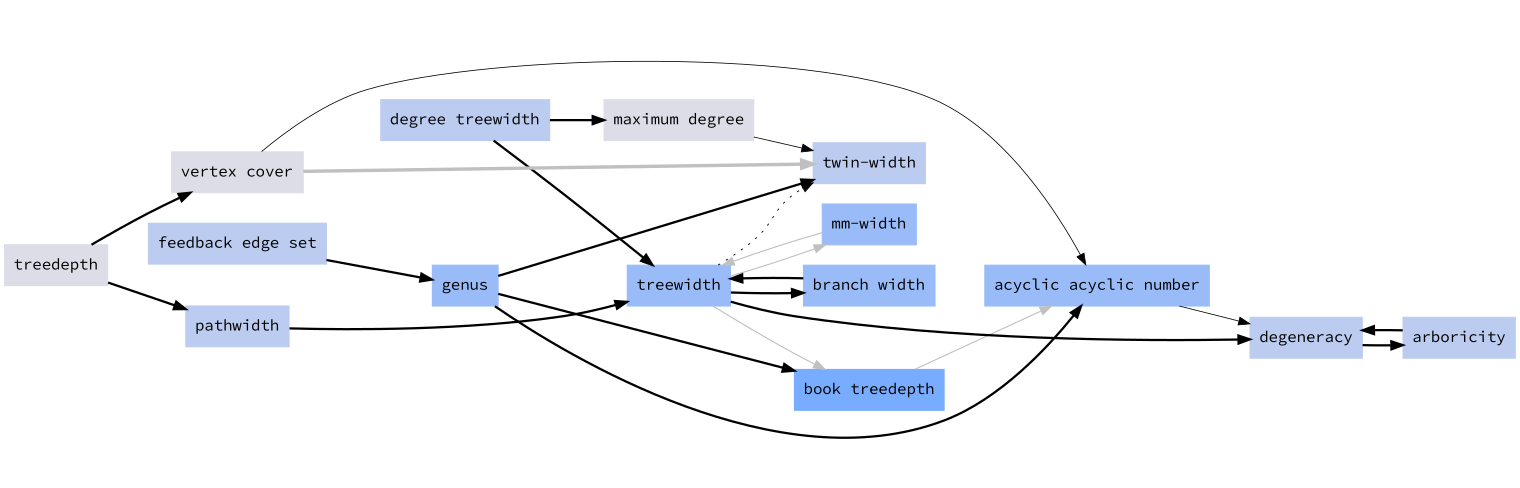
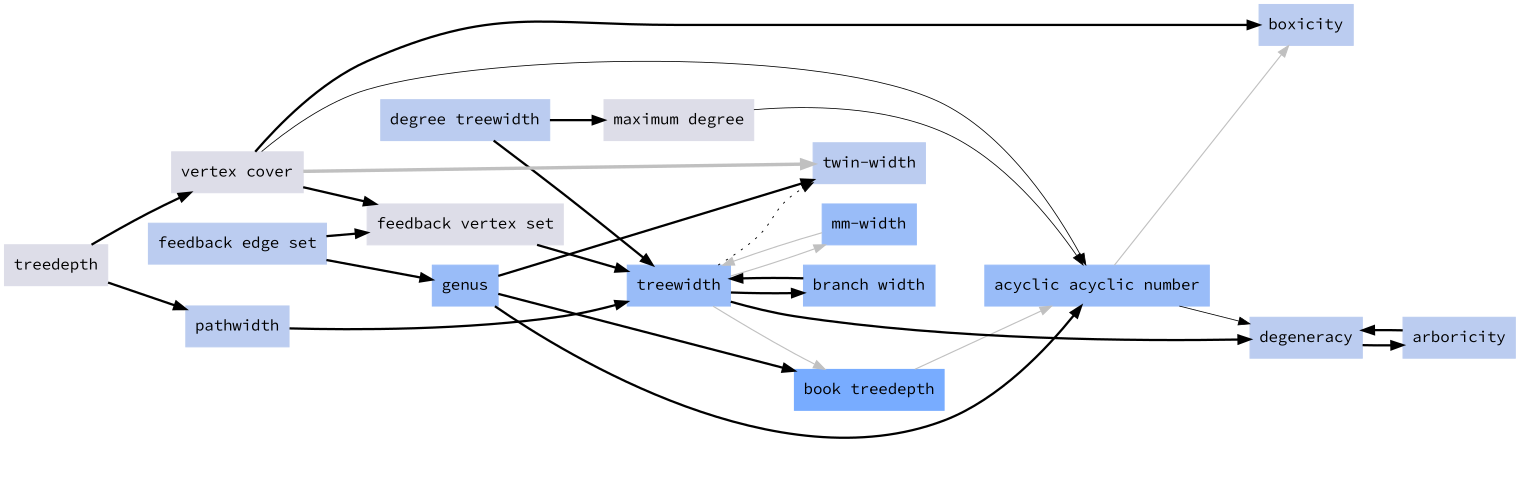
none -> (1306, 25)
(778, 143) -> (939, 131)
none -> (465, 224)
